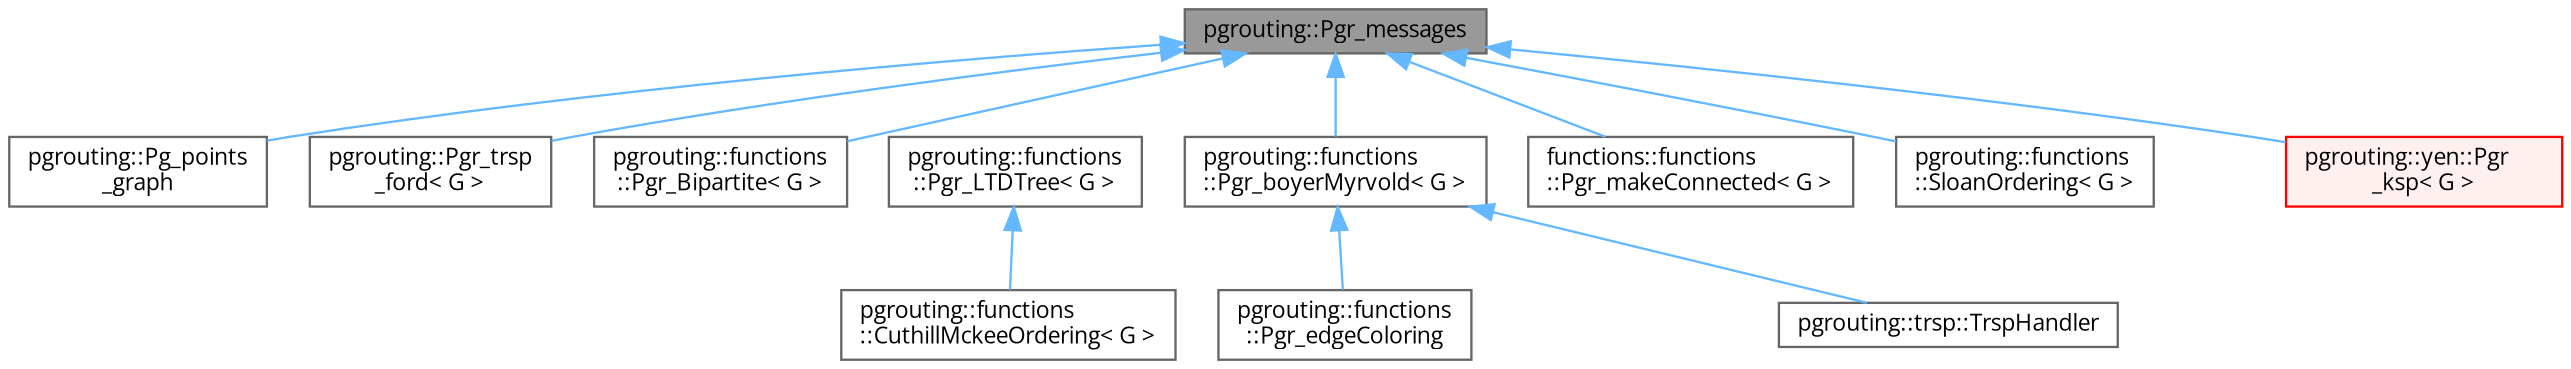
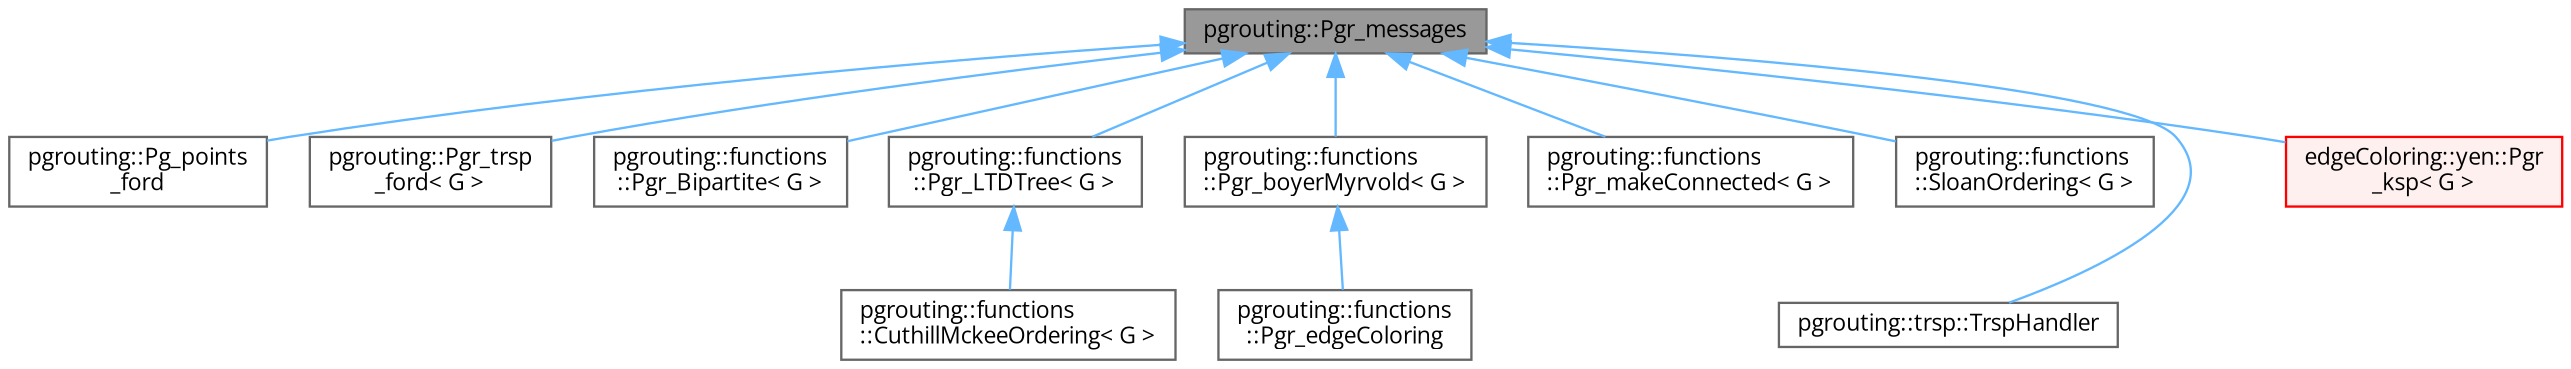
none -> (1180, 100)
(138, 172) -> (138, 172)
(1691, 172) -> (1691, 172)
(2424, 172) -> (2424, 172)
(1680, 257) -> (1982, 86)
